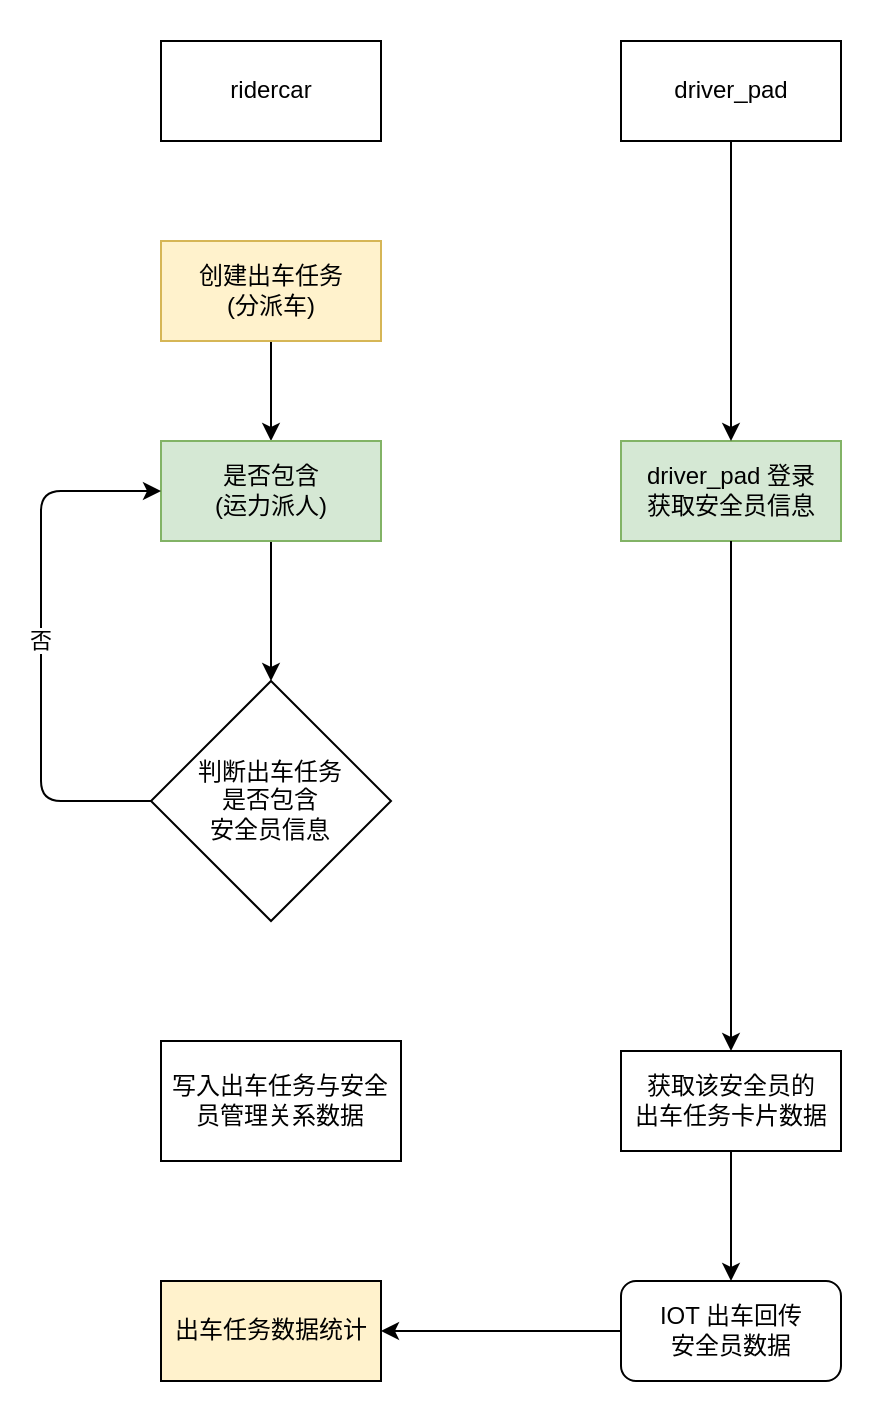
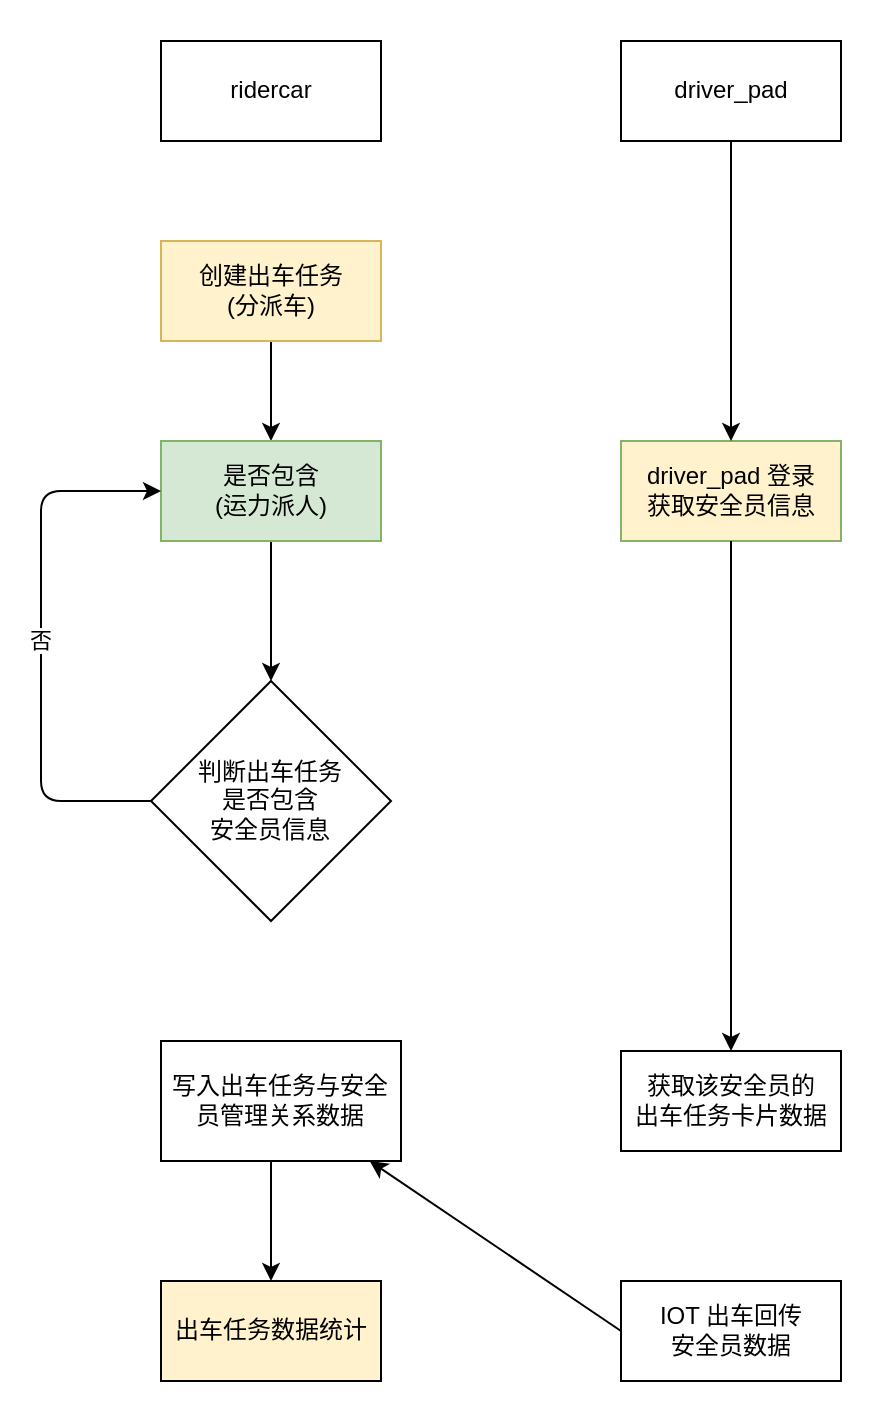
(731, 491) -> (731, 491)
(731, 1209) -> none
none -> (271, 1214)
(508, 1331) -> (501, 1250)
(731, 1331) -> (731, 1331)
